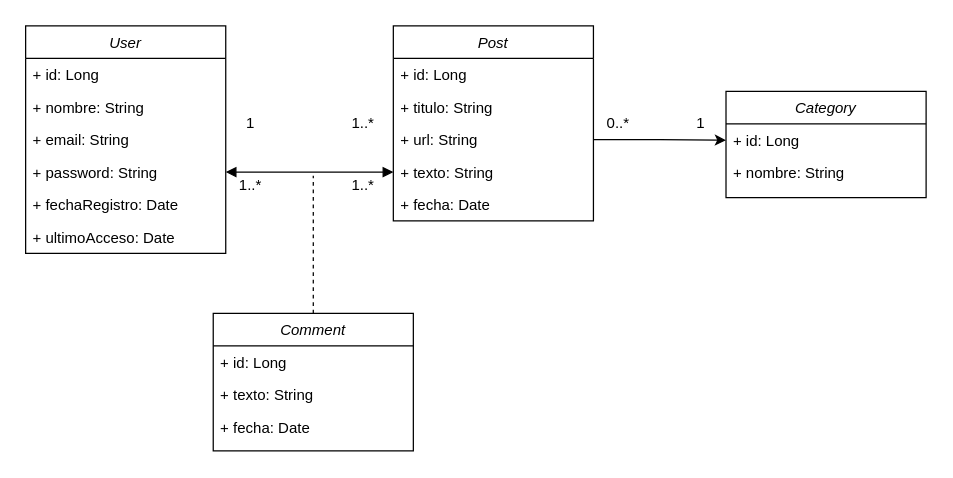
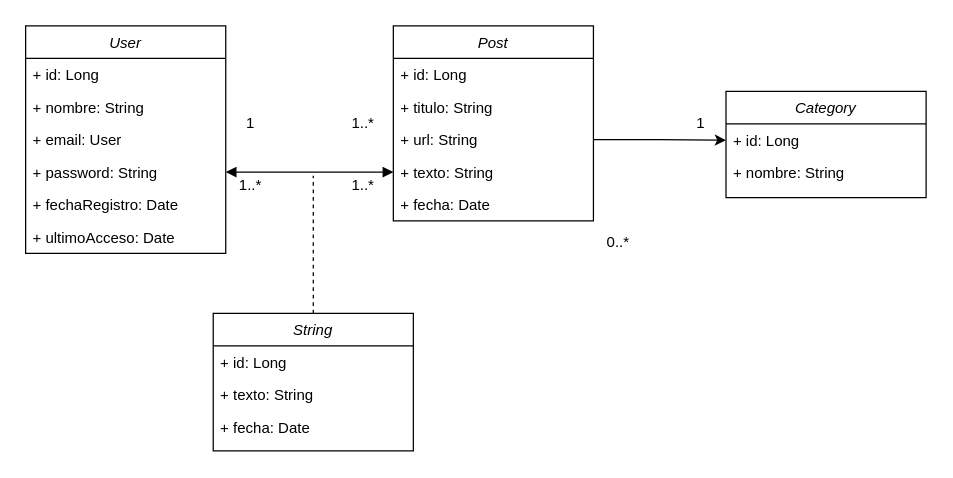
(618, 123) -> (618, 242)
(84, 140) -> (77, 140)
(313, 330) -> (313, 330)
